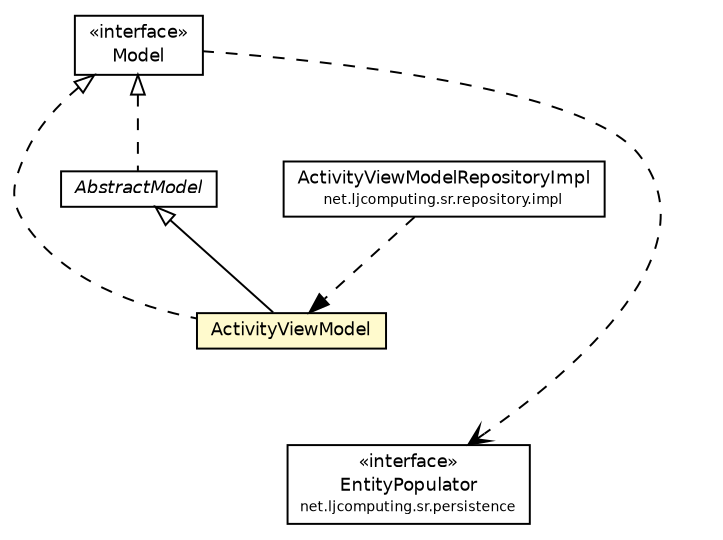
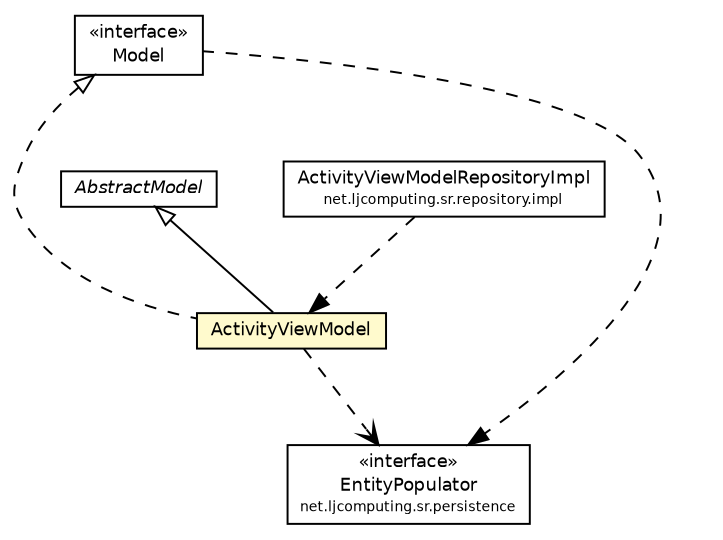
(598, 126) -> (598, 126)
(138, 133) -> none
none -> (335, 389)
